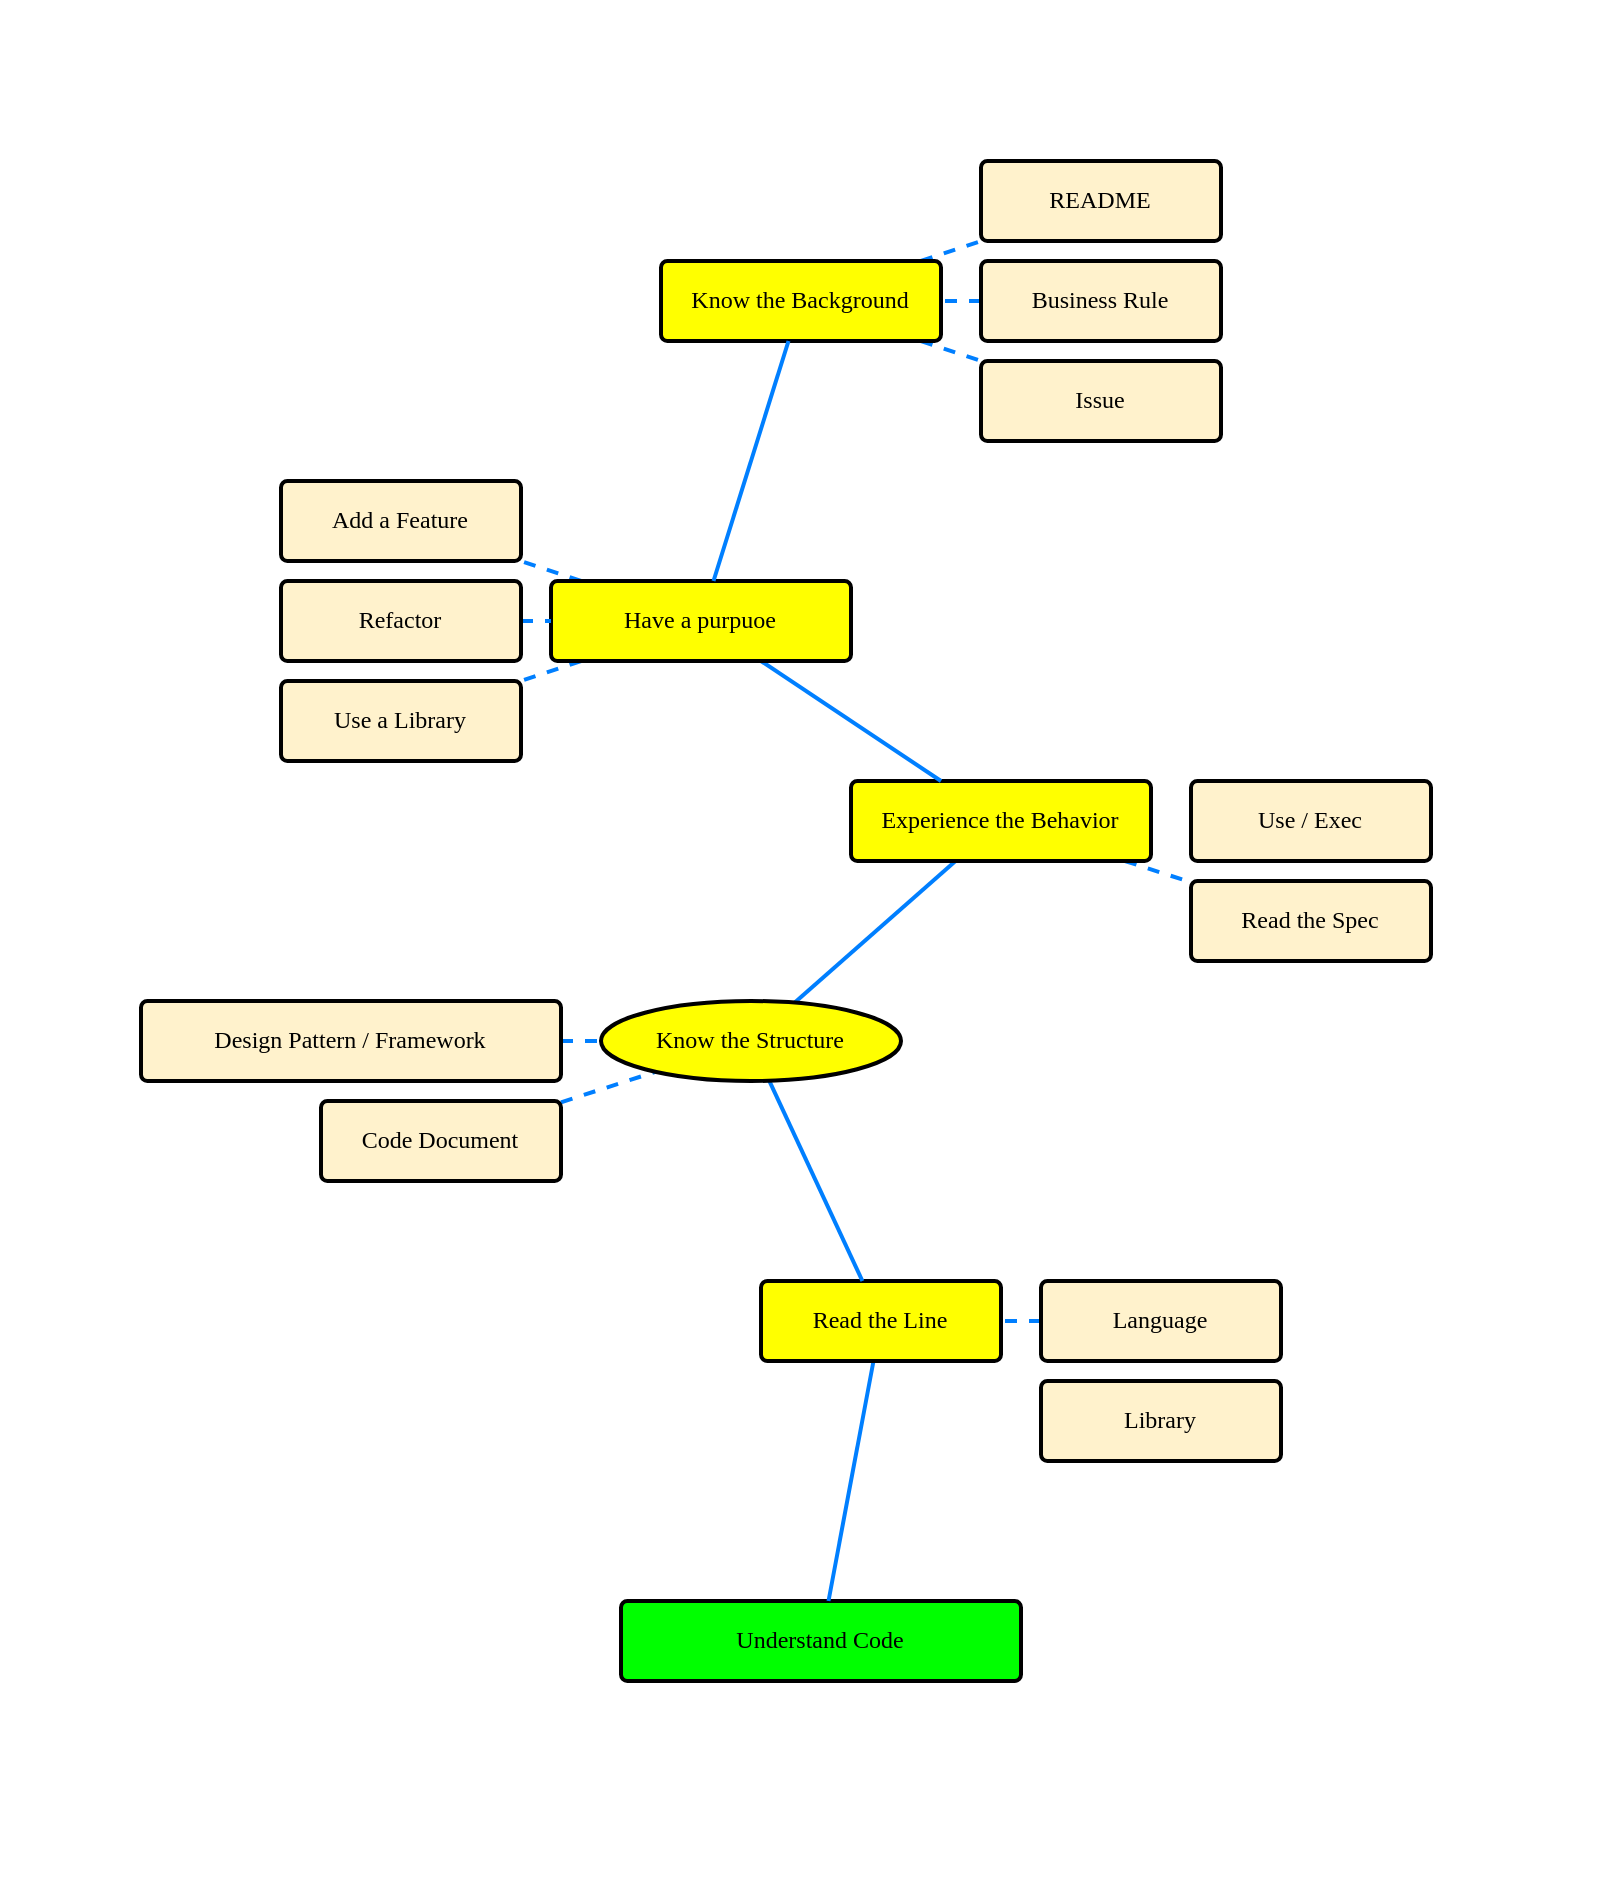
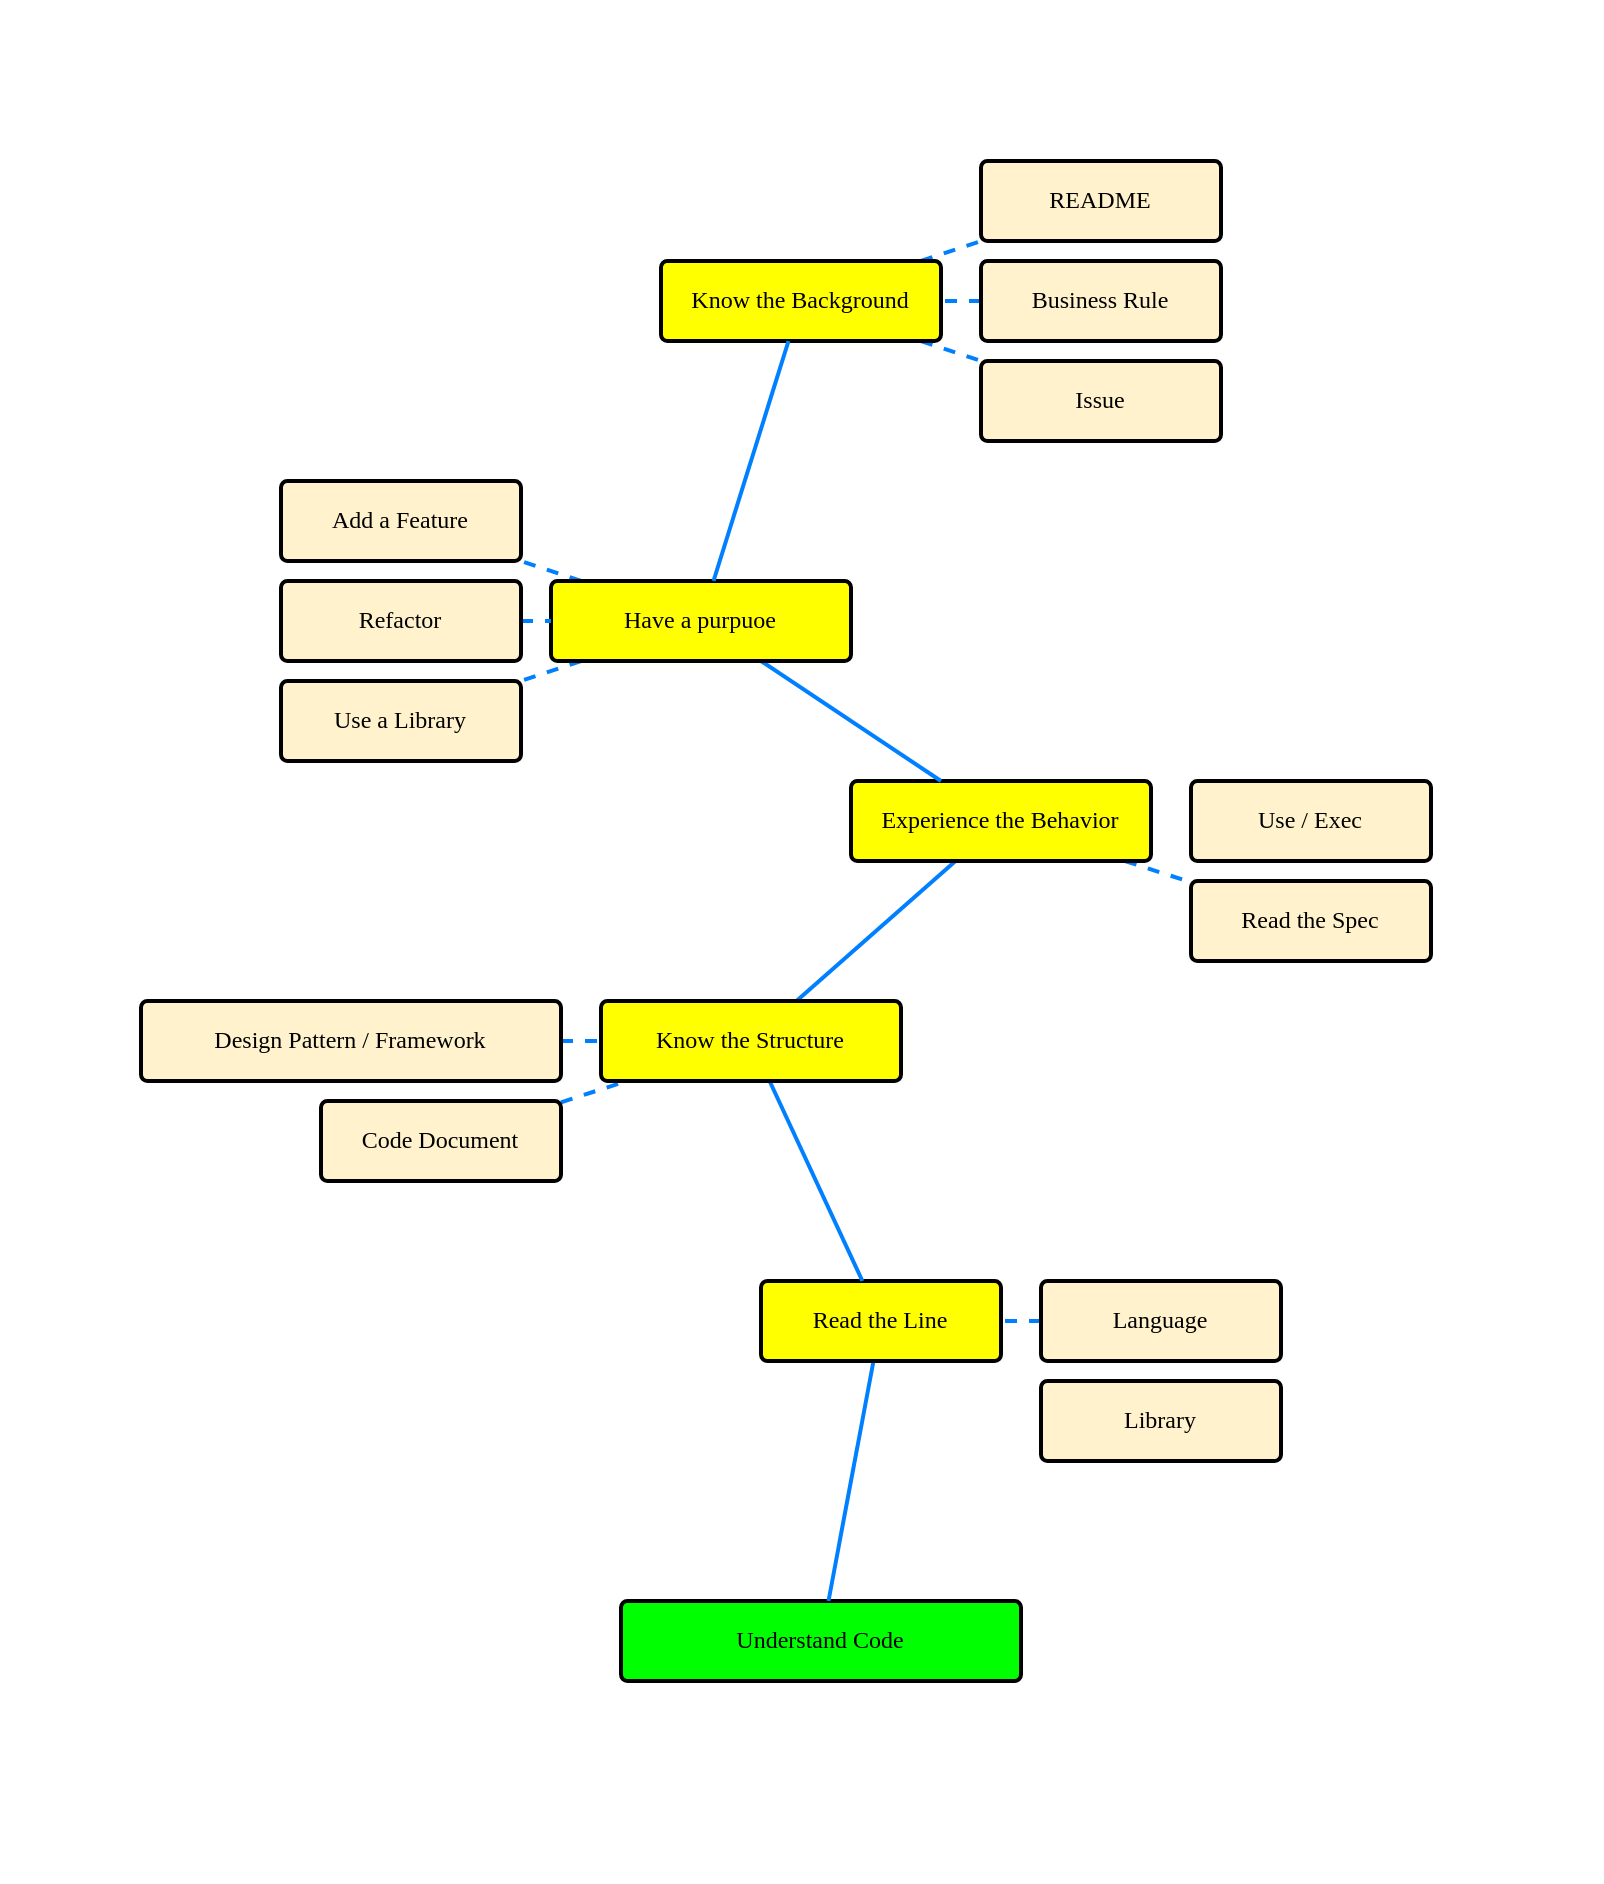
(751, 1041) -> (751, 1041)
